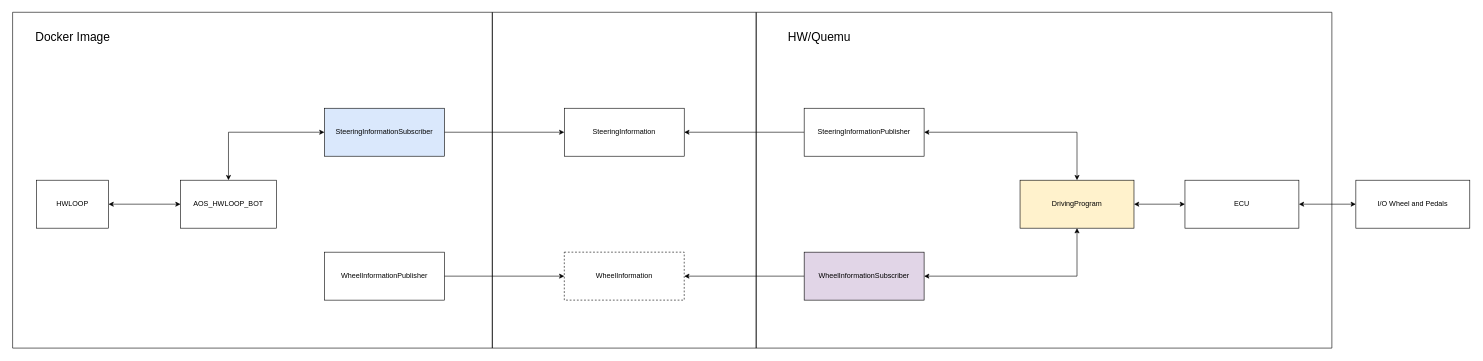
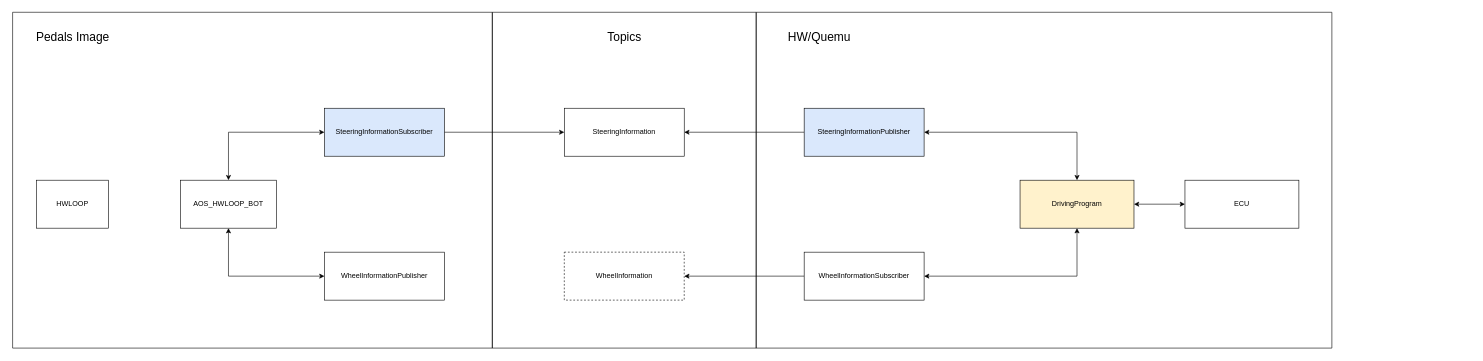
(73, 36) -> (73, 36)
none -> (624, 36)
(864, 132) -> (864, 132)
(114, 204) -> none
(1350, 204) -> none
(1413, 204) -> none
none -> (228, 255)
(558, 276) -> none
(864, 276) -> (864, 276)
